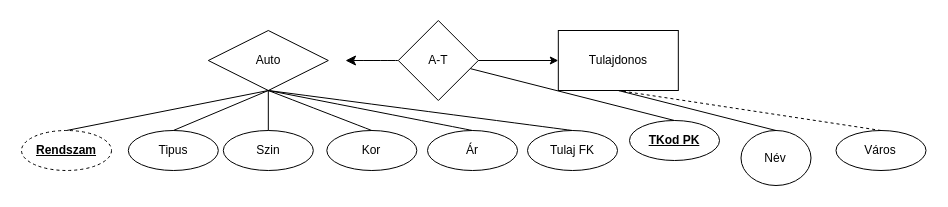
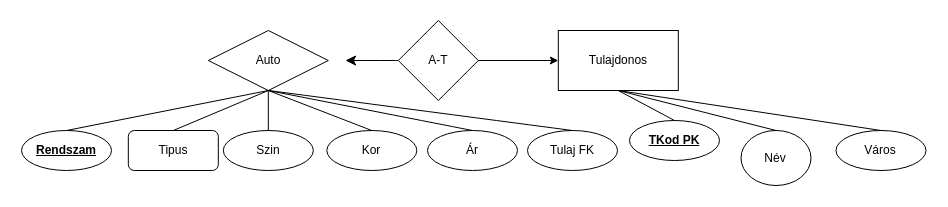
(571, 94) -> (647, 106)
(755, 111) -> (755, 111)
(66, 151) -> (66, 151)
(173, 151) -> (173, 151)
